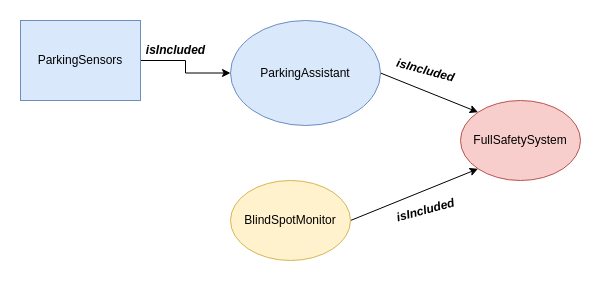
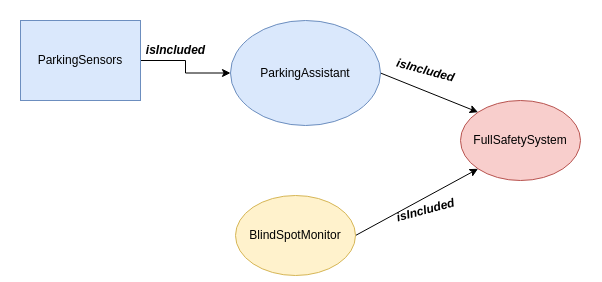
(291, 221) -> (296, 236)
